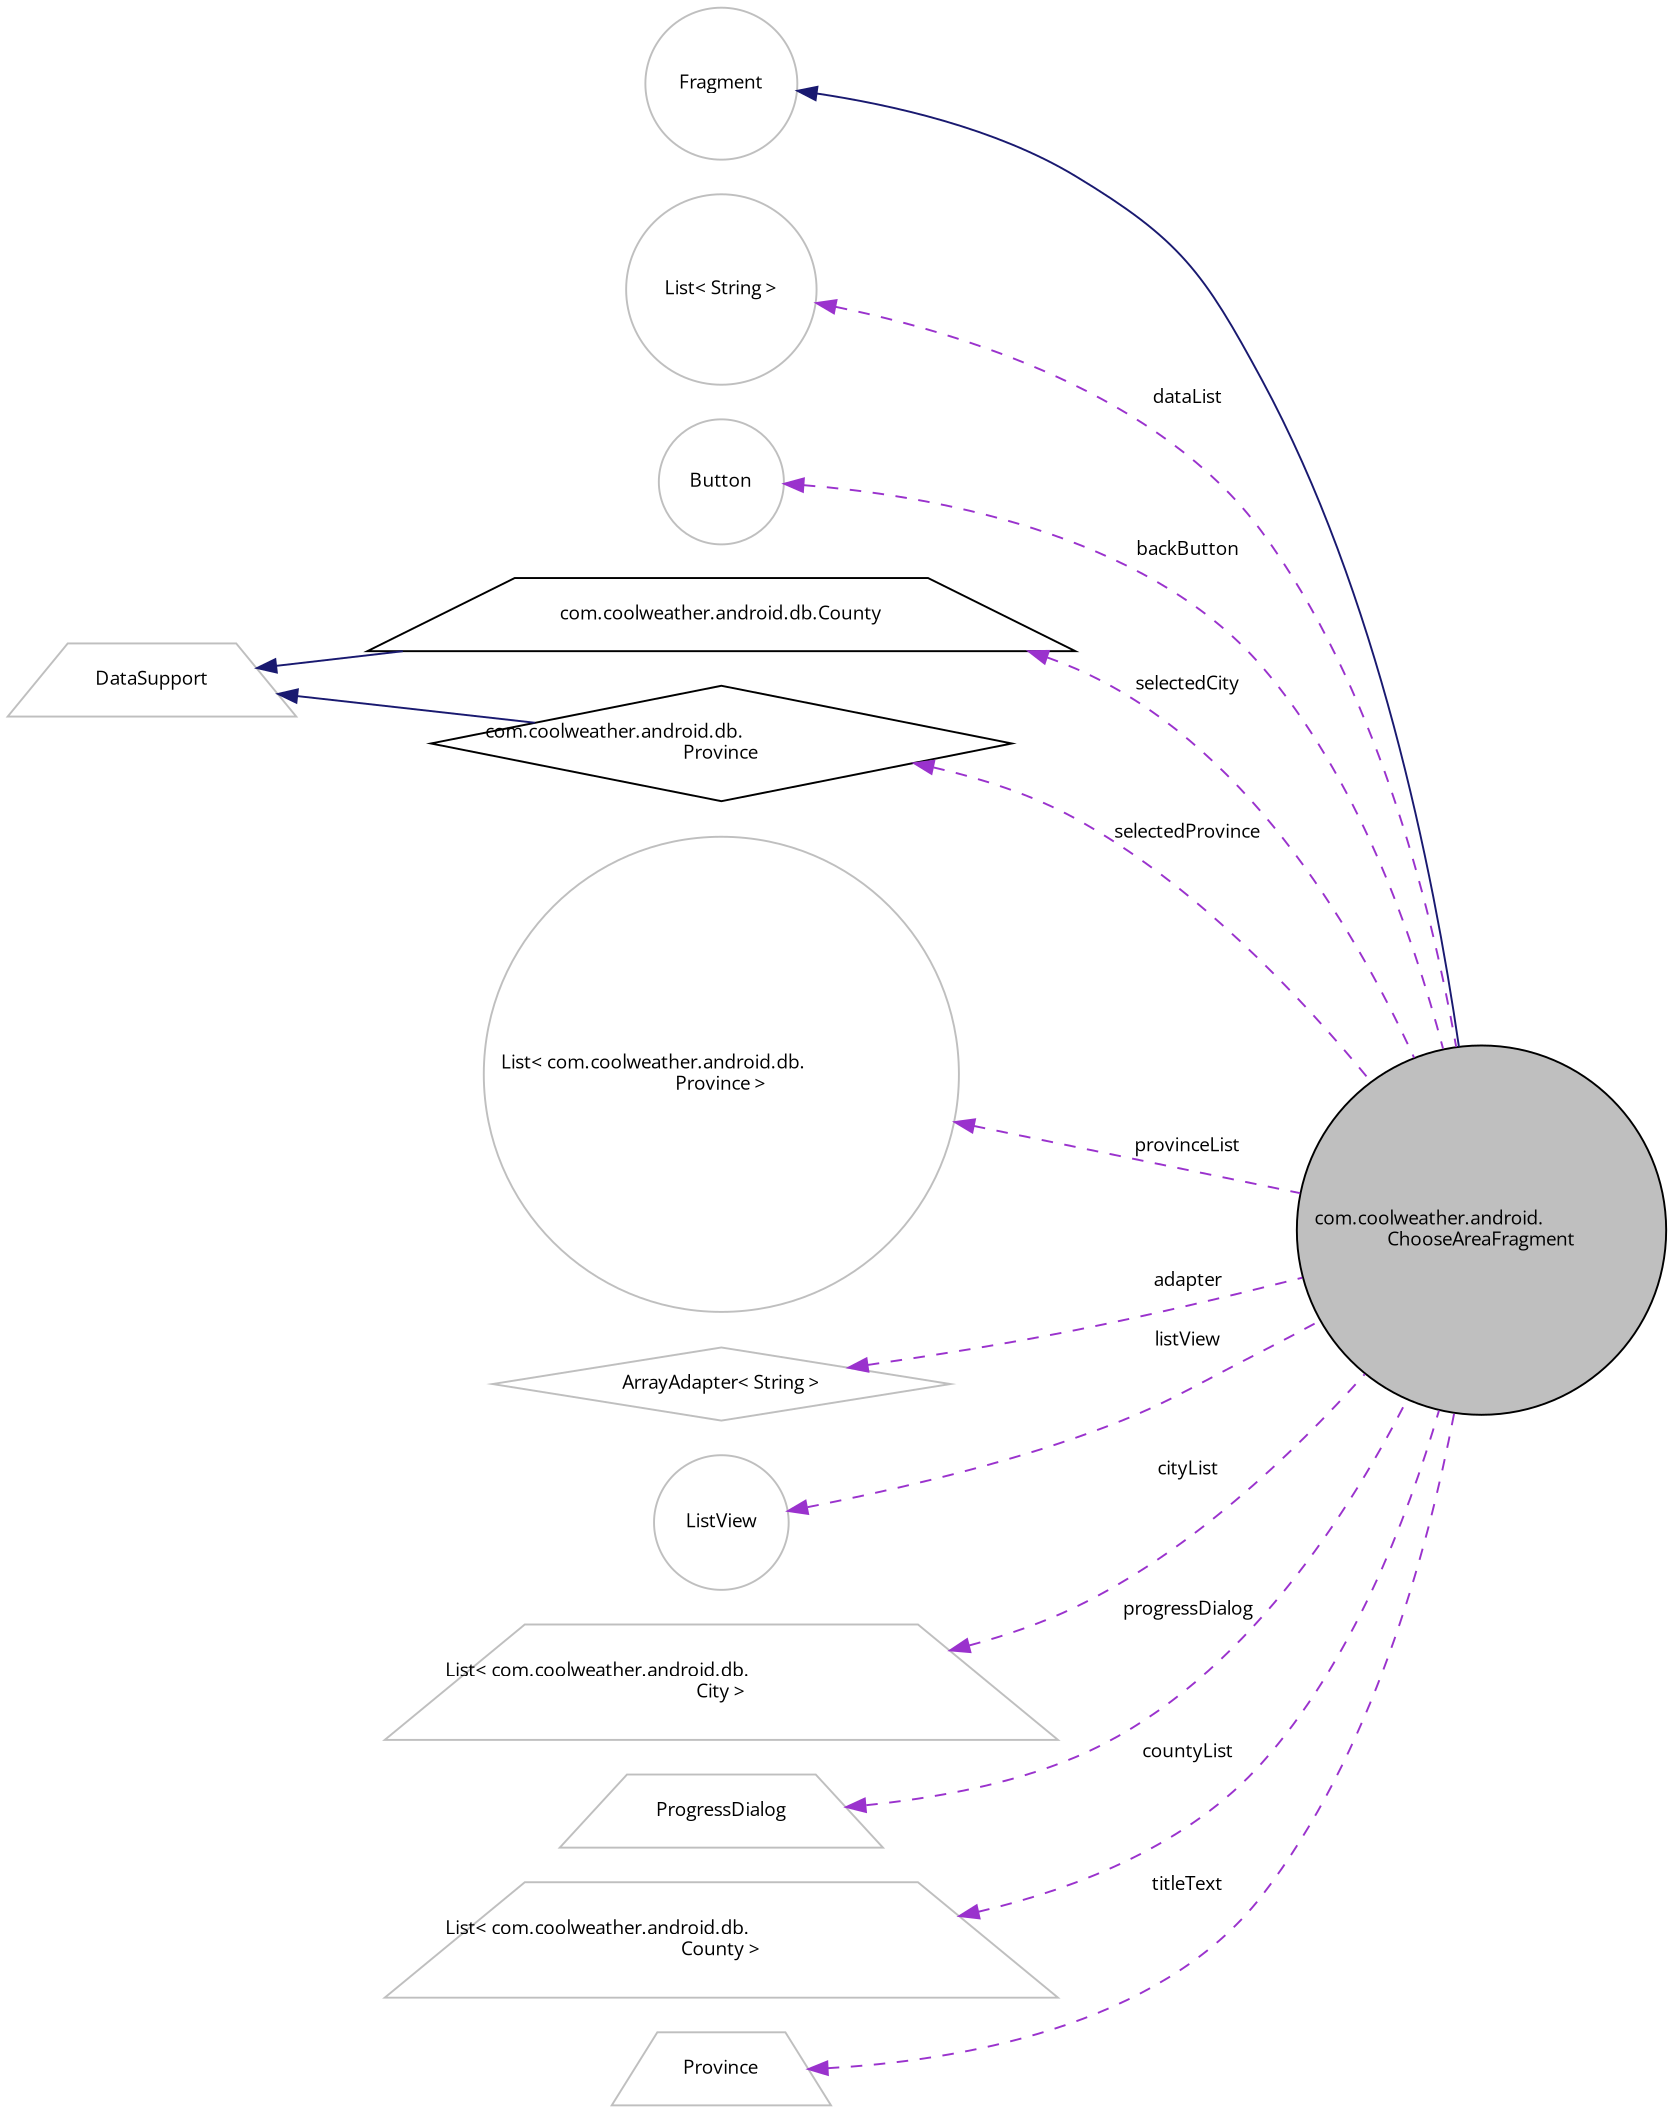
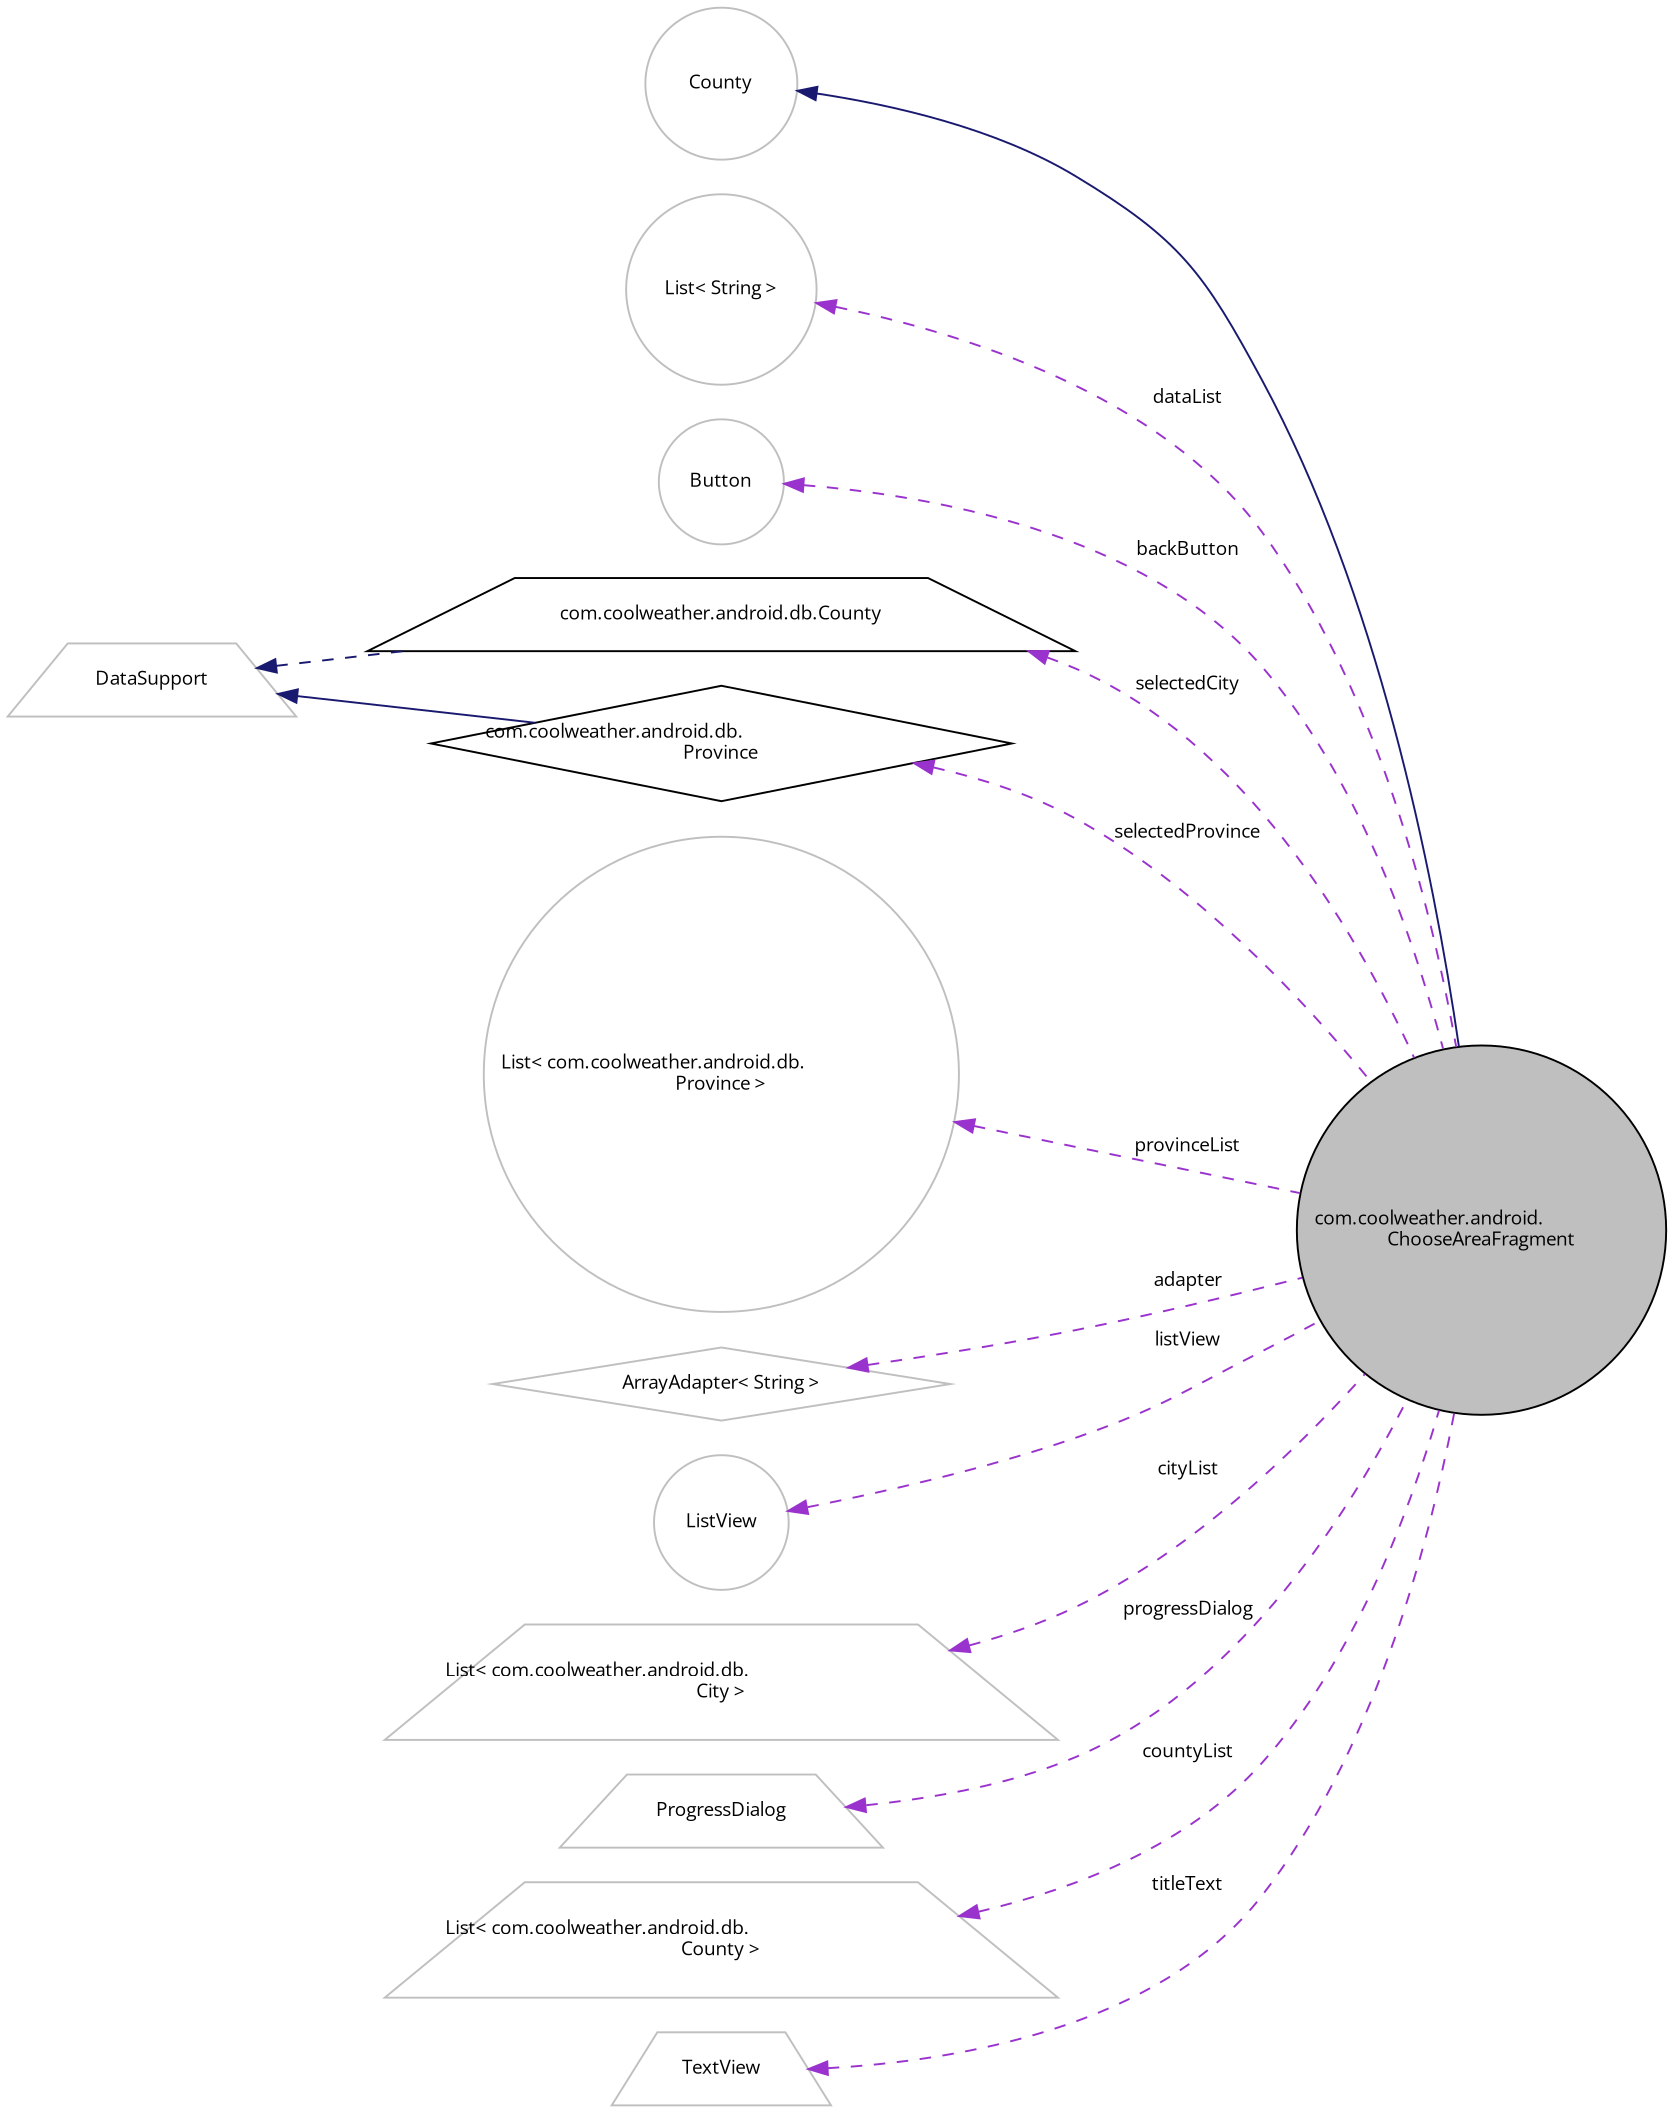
(721, 84) -> (721, 84)
(340, 659) -> (340, 659)
(721, 2069) -> (721, 2069)
